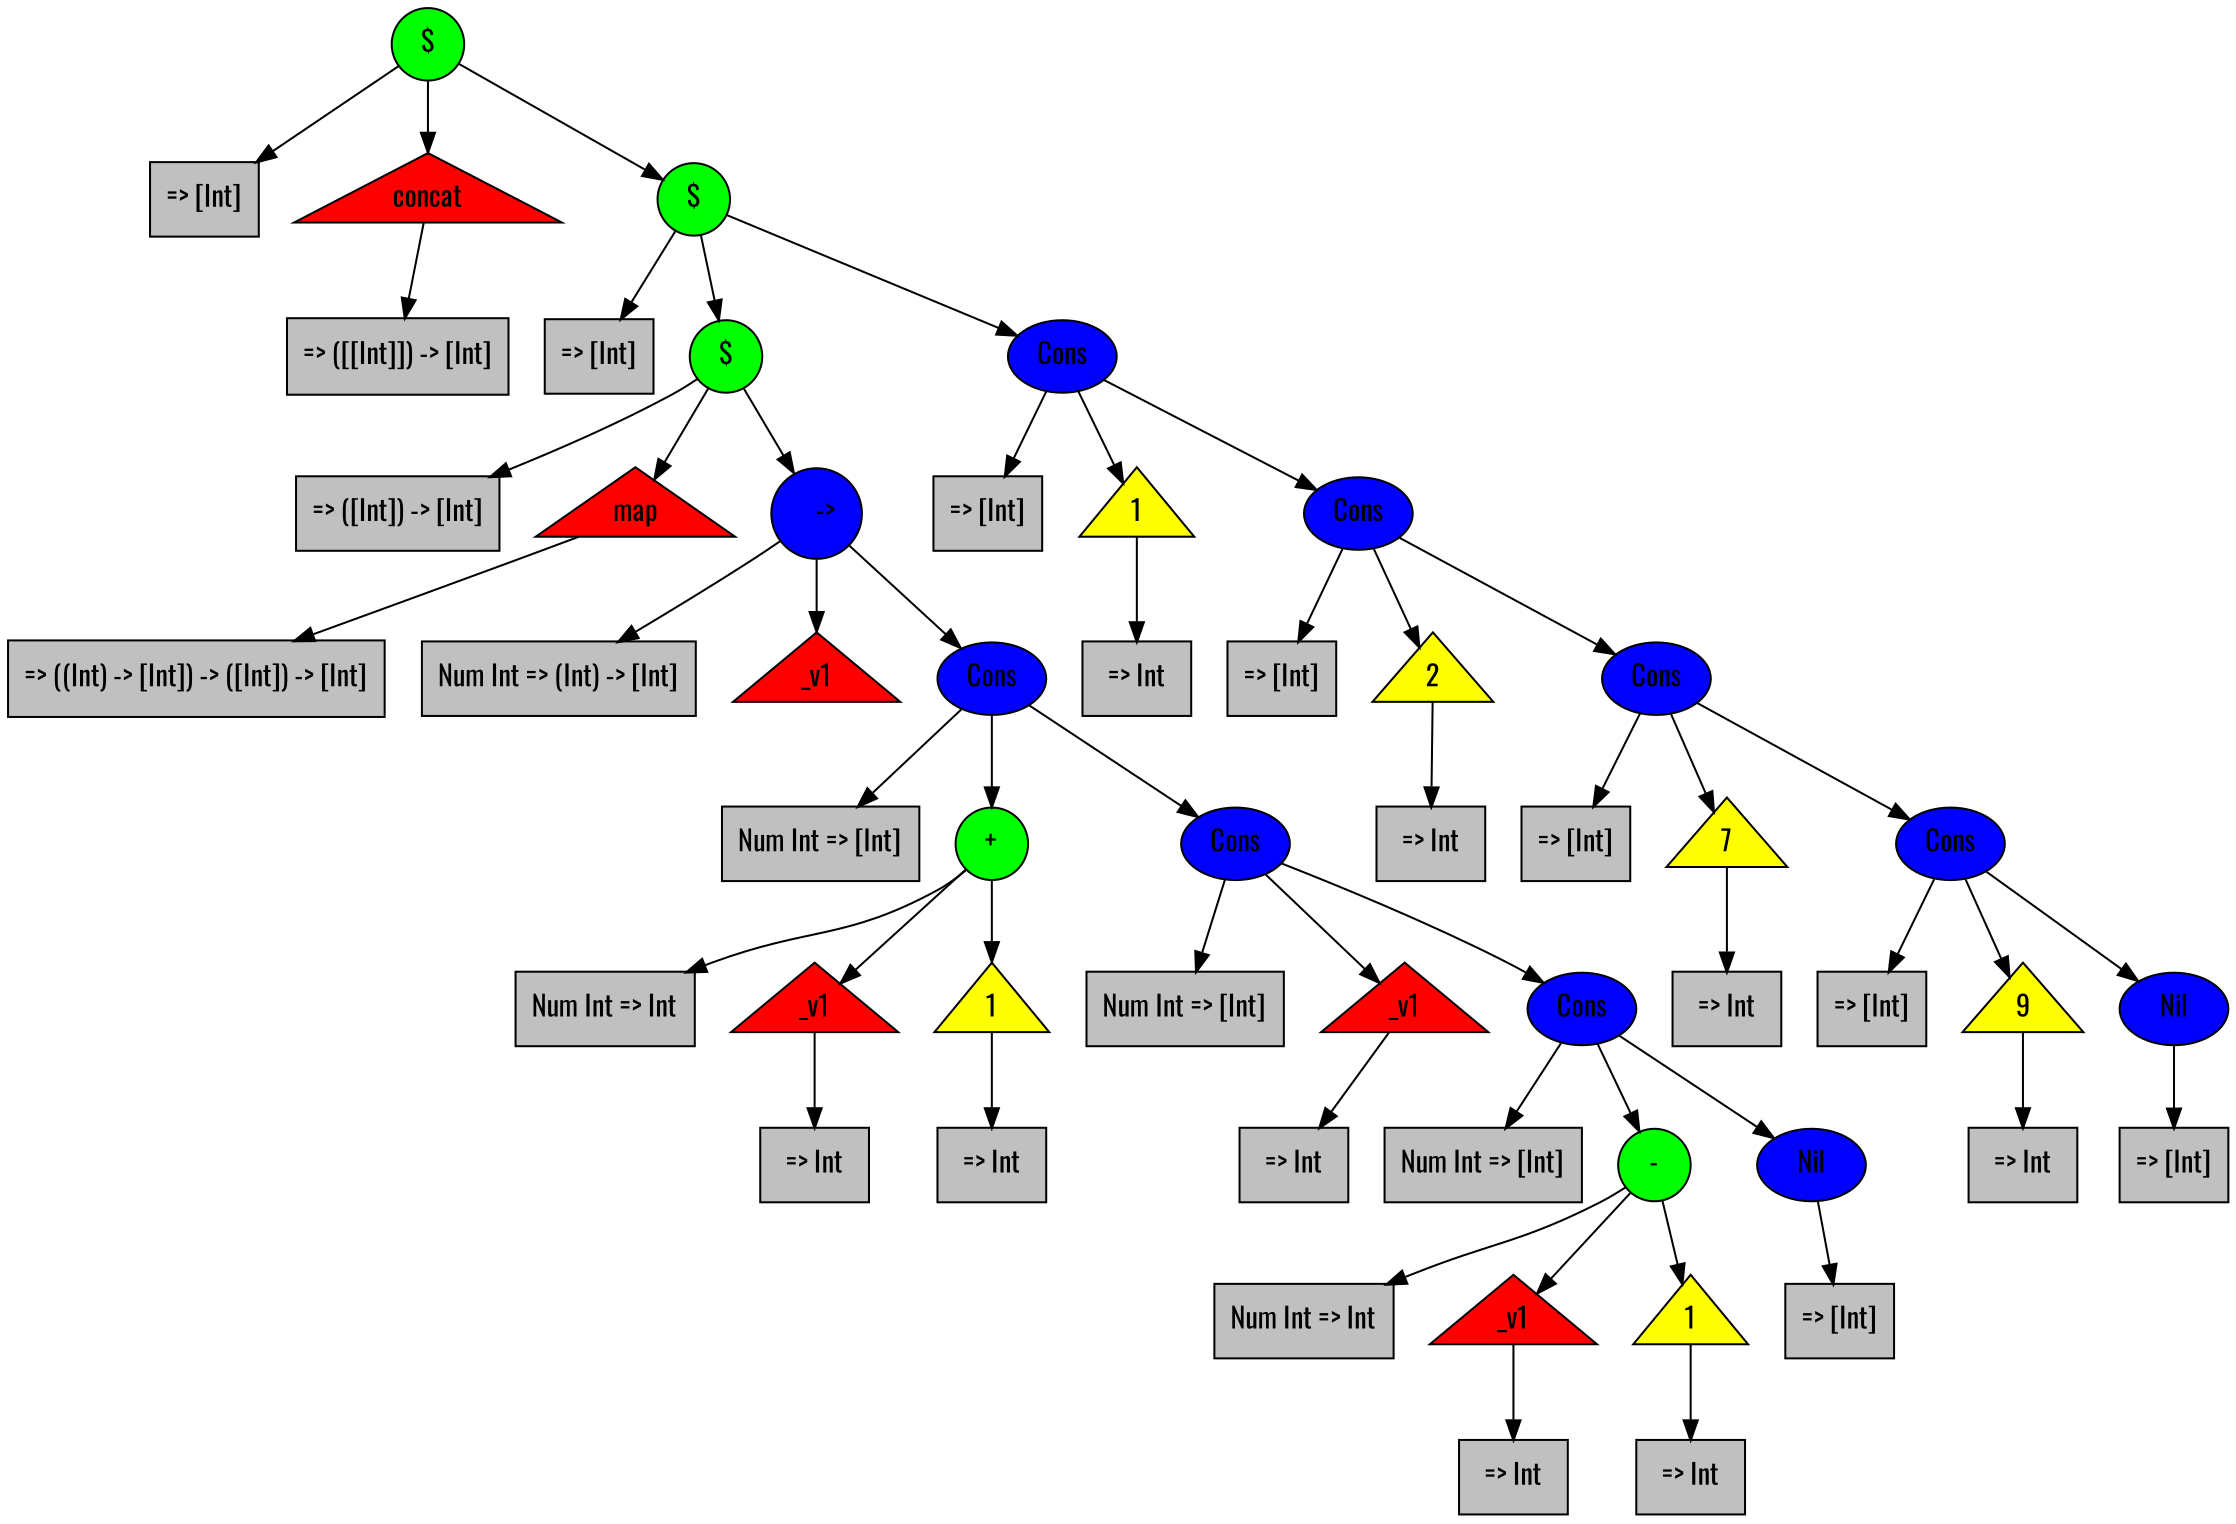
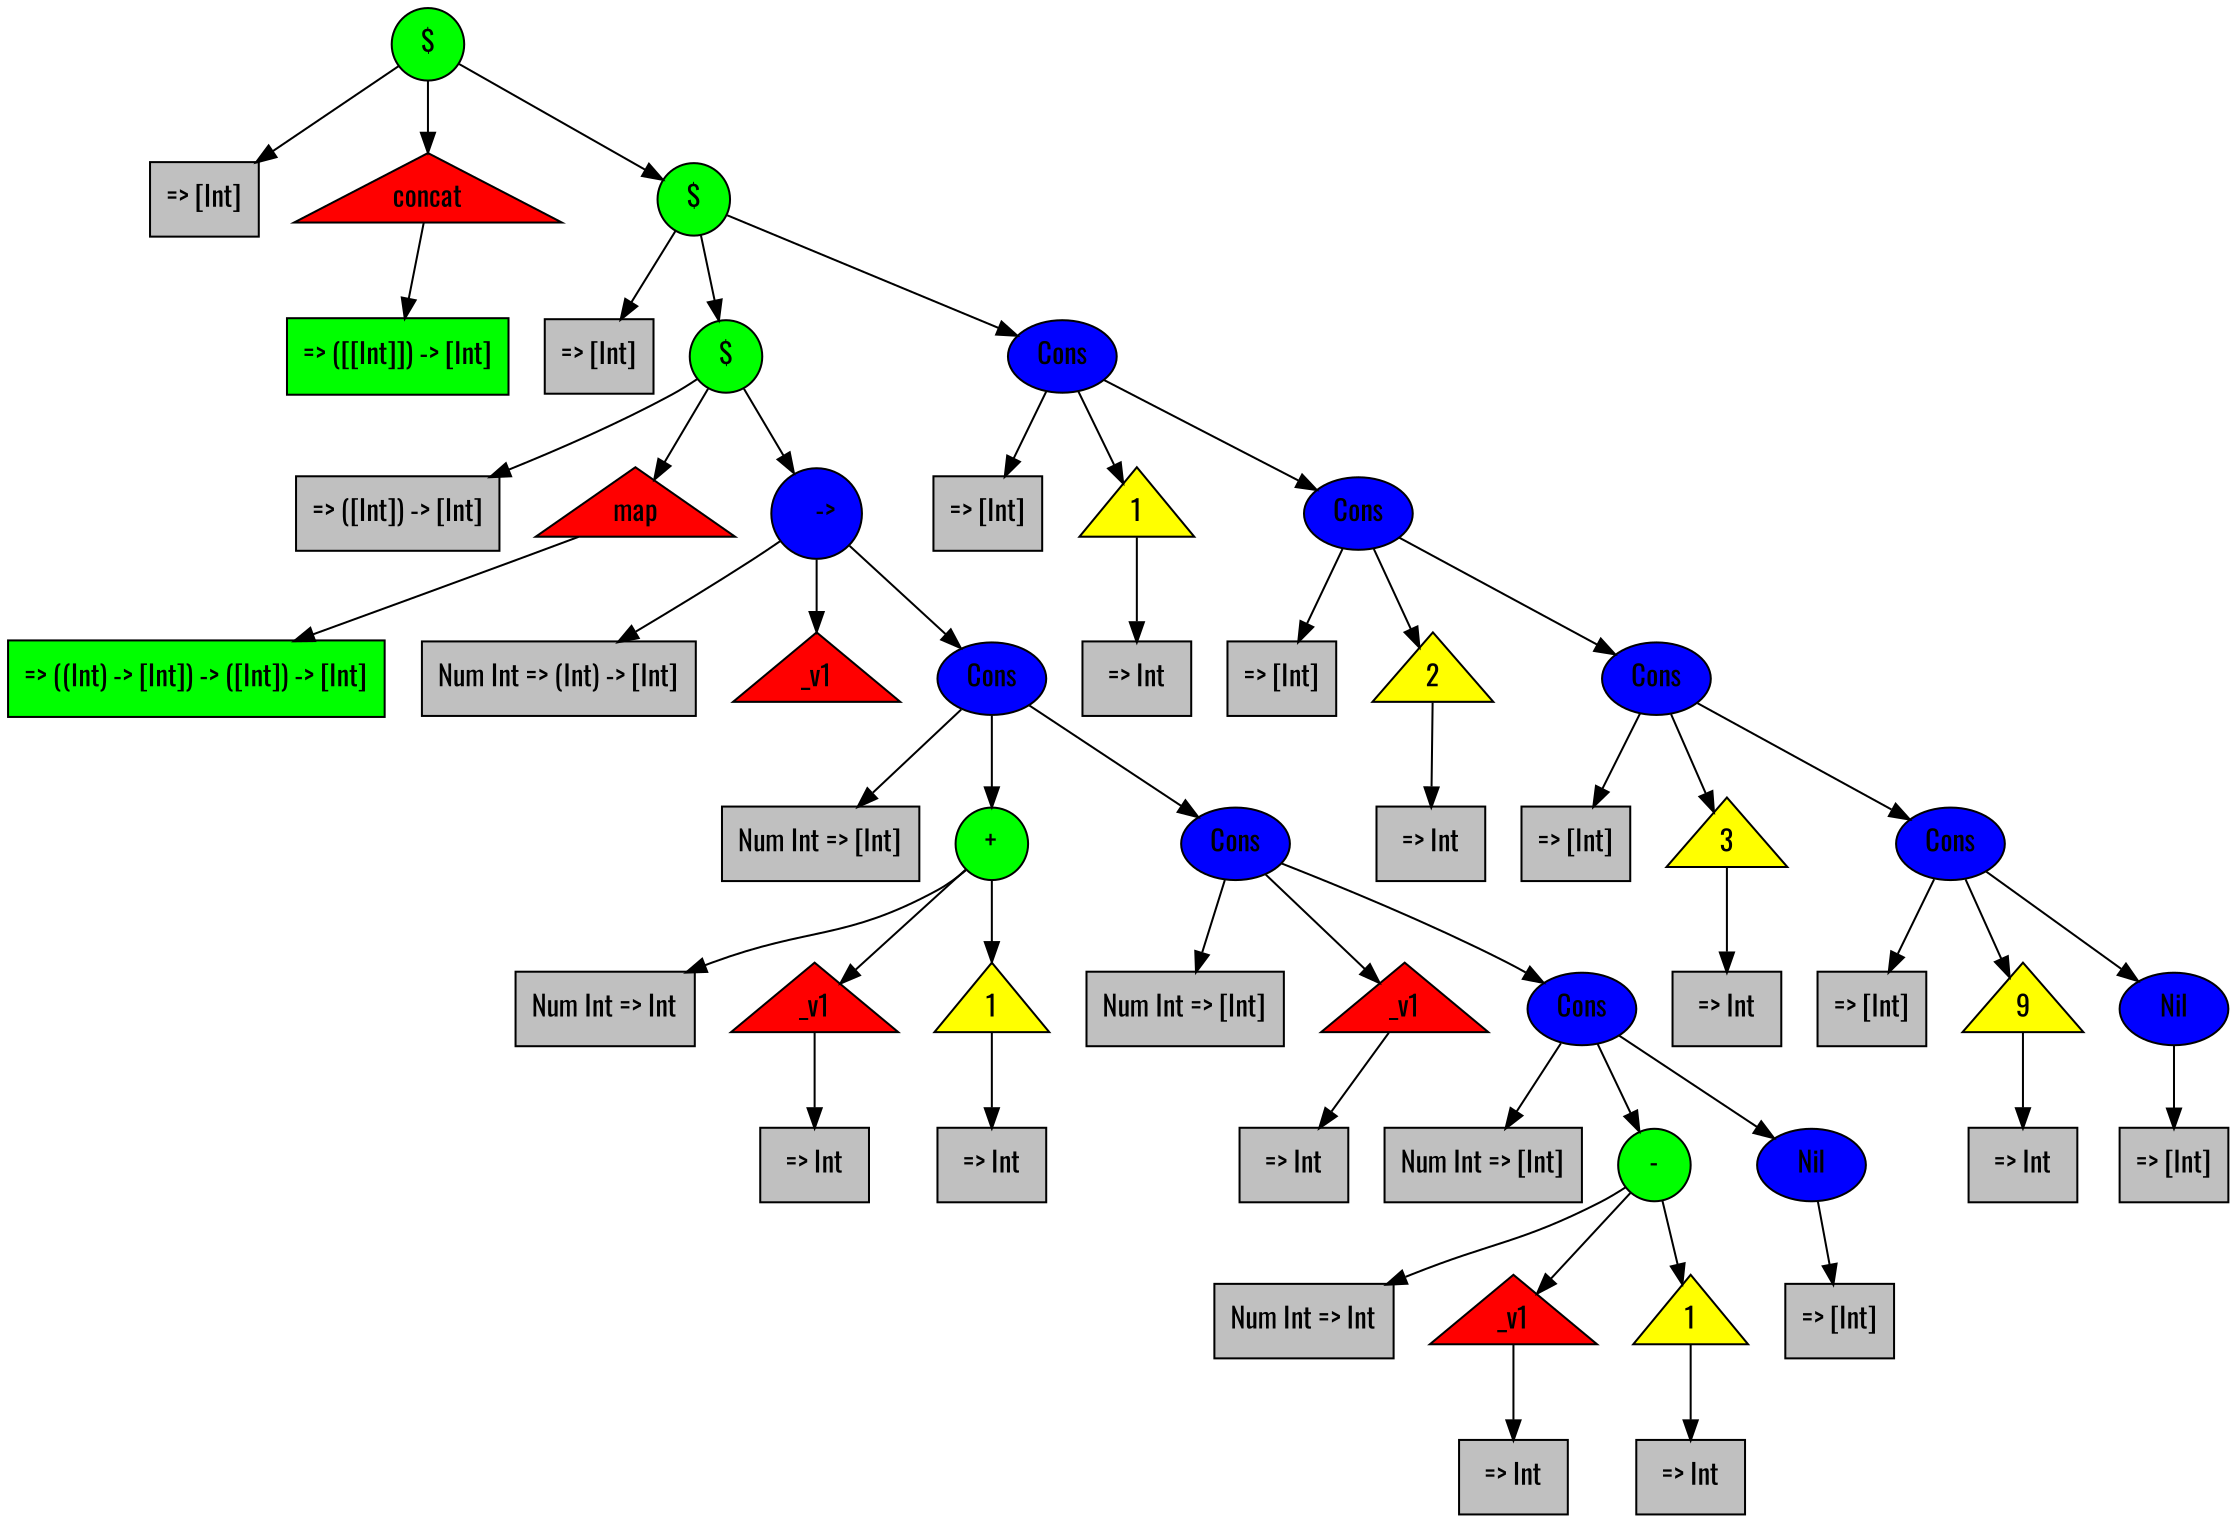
(398, 356) -> (398, 356)
(196, 679) -> (196, 679)
(1727, 844) -> (1727, 844)
